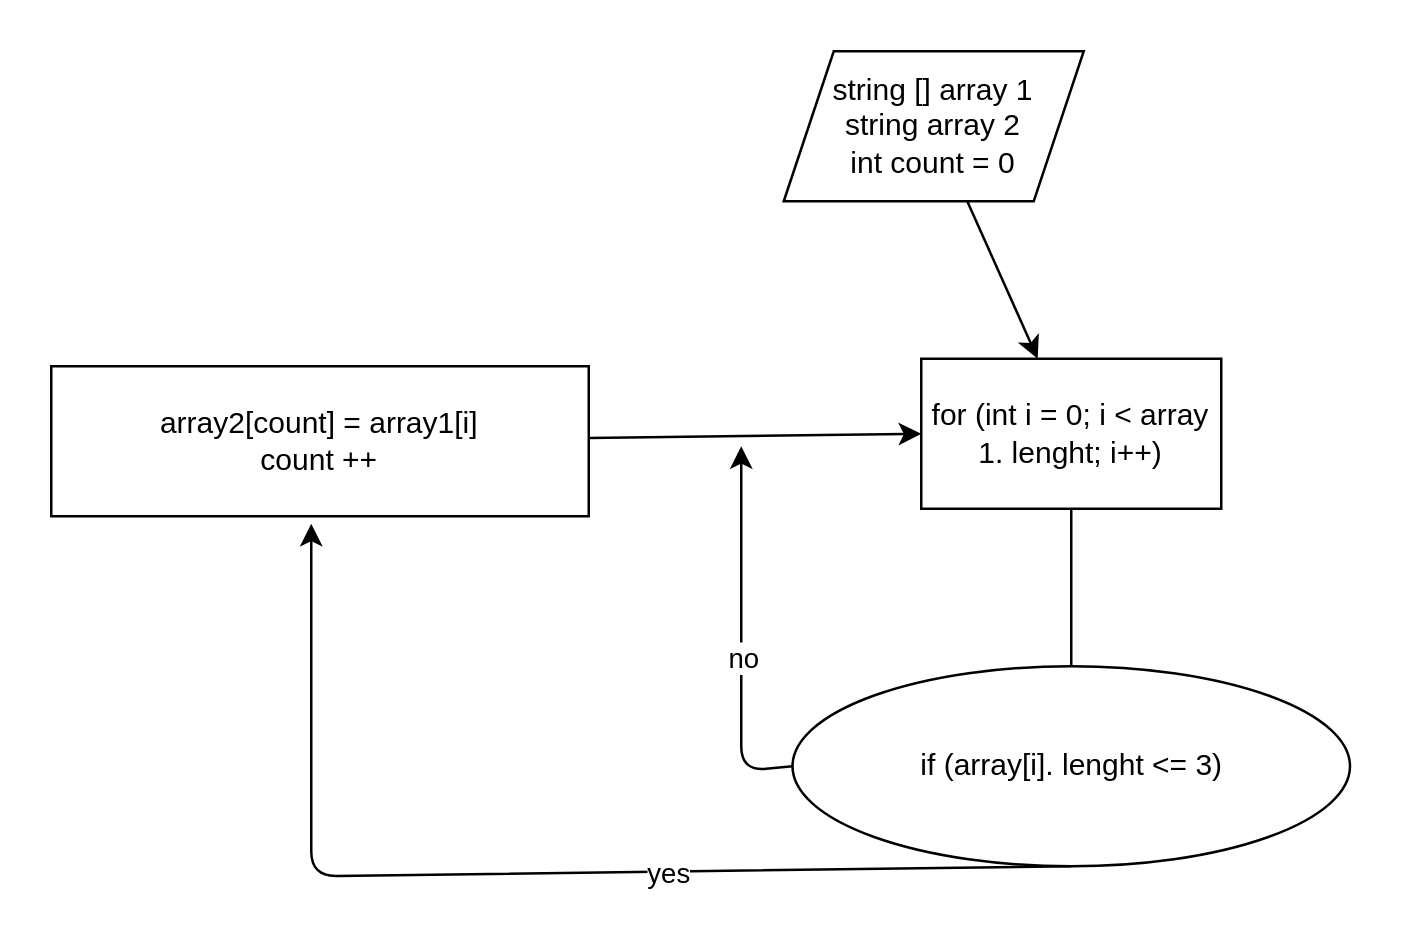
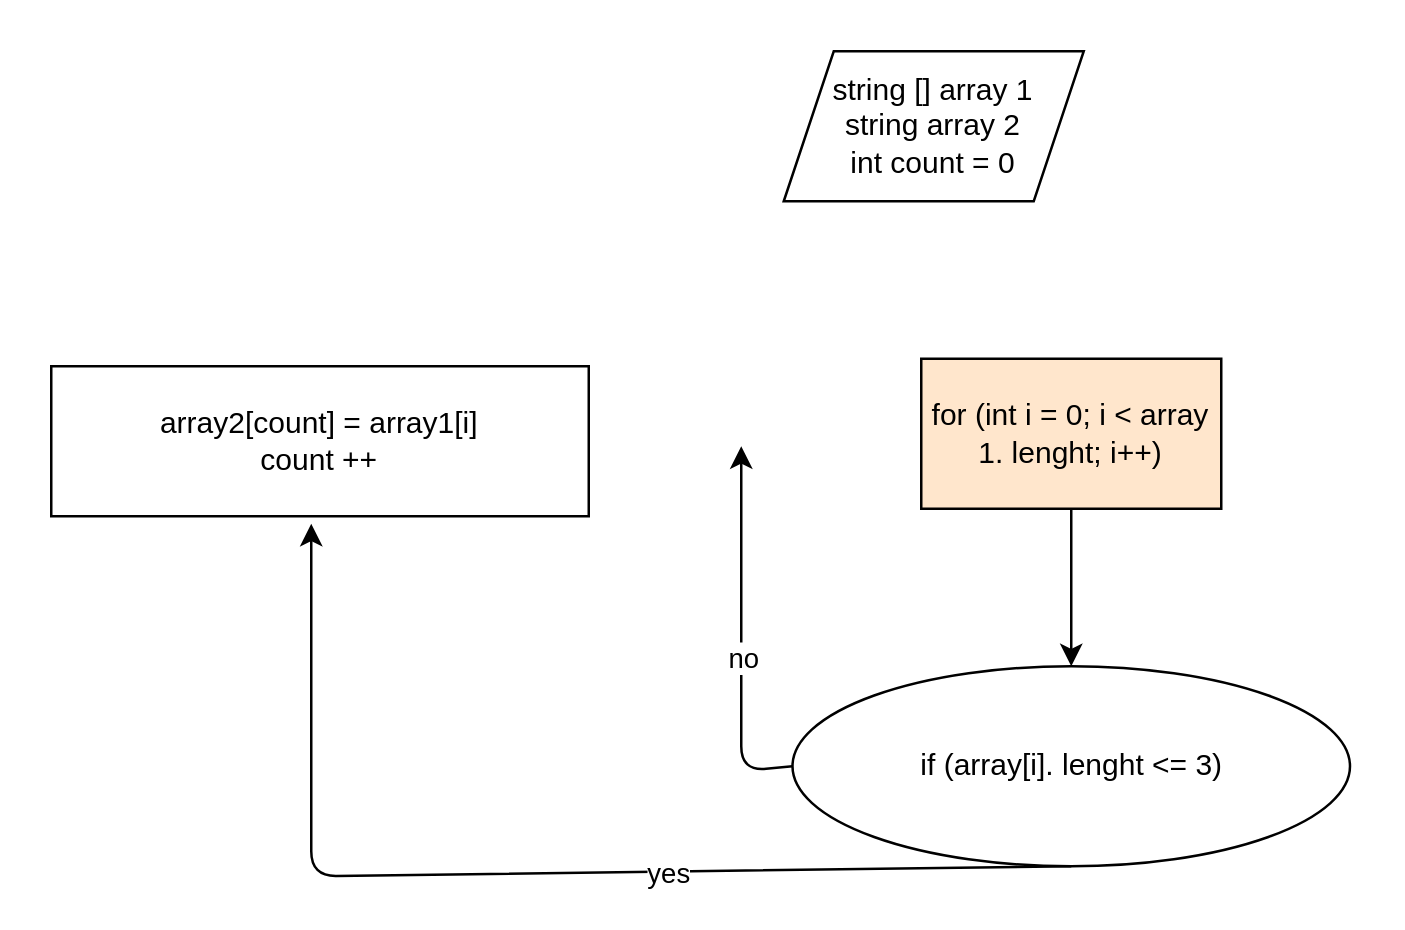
(999, 273) -> none
(1071, 434) -> (1071, 434)
(747, 436) -> none
(1071, 655) -> (1071, 648)
